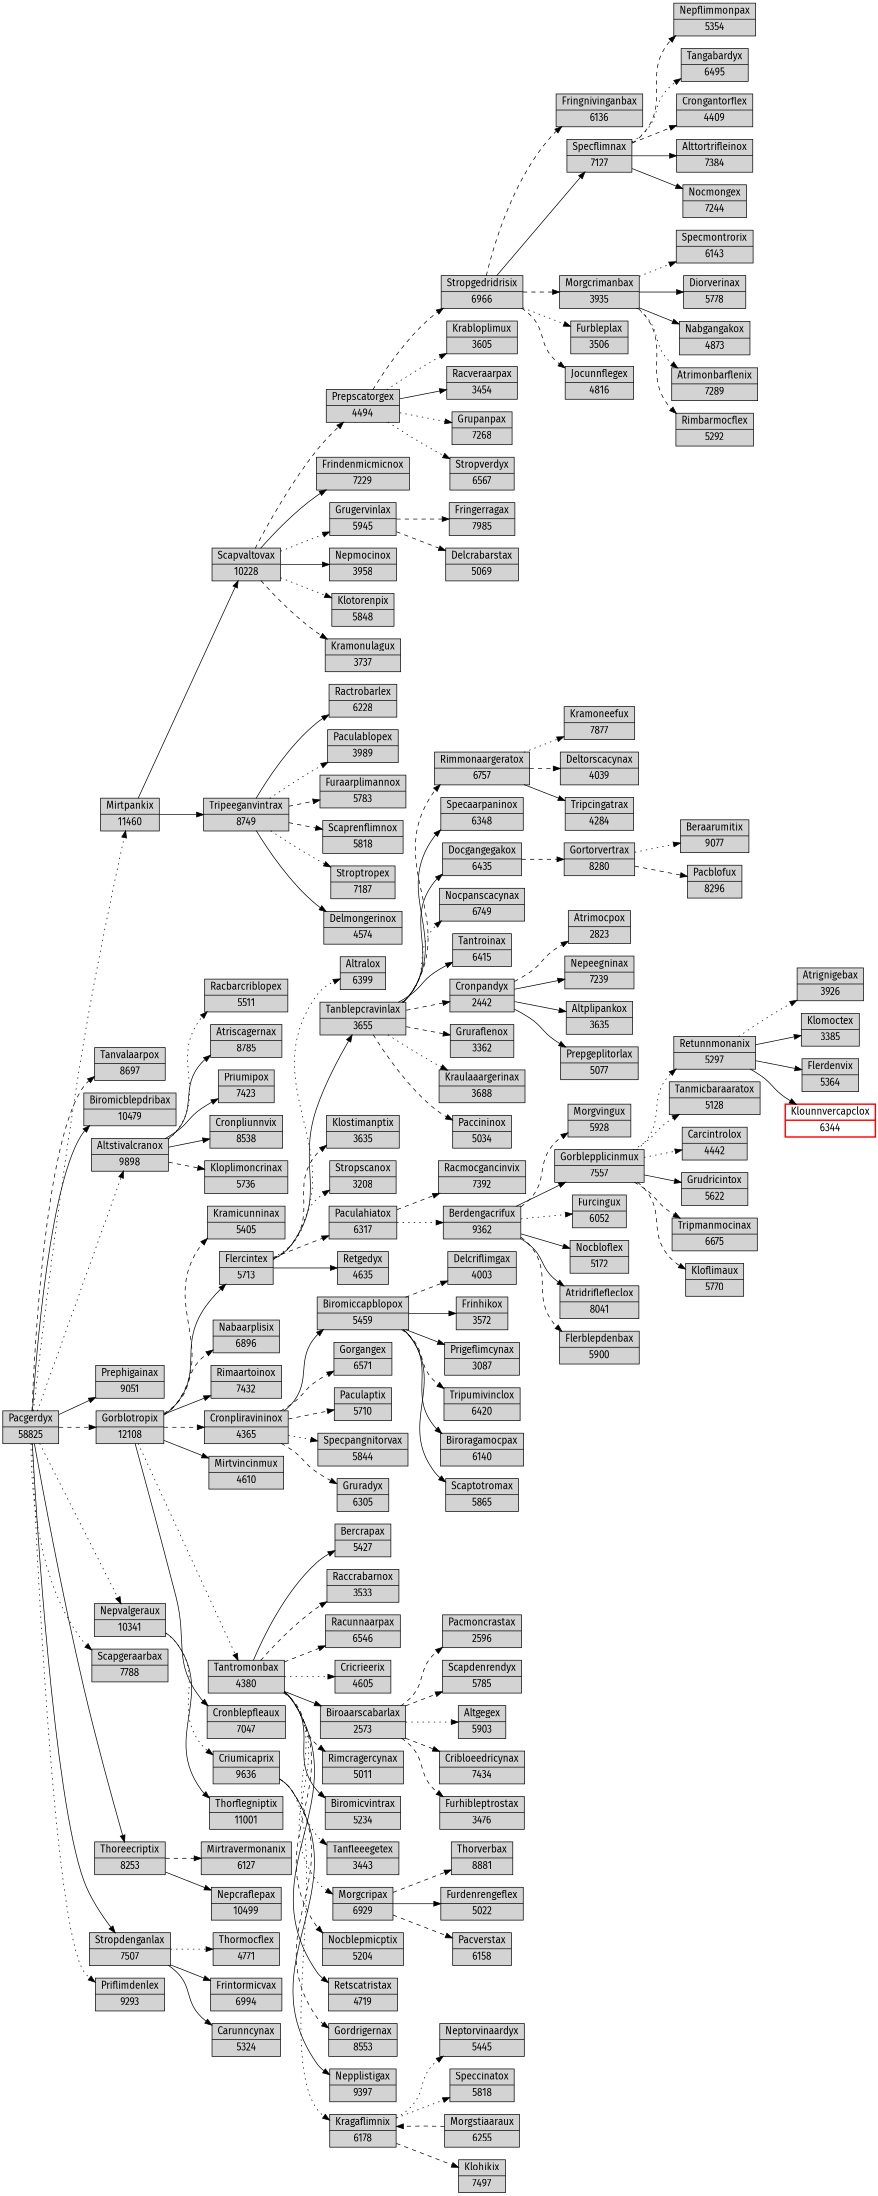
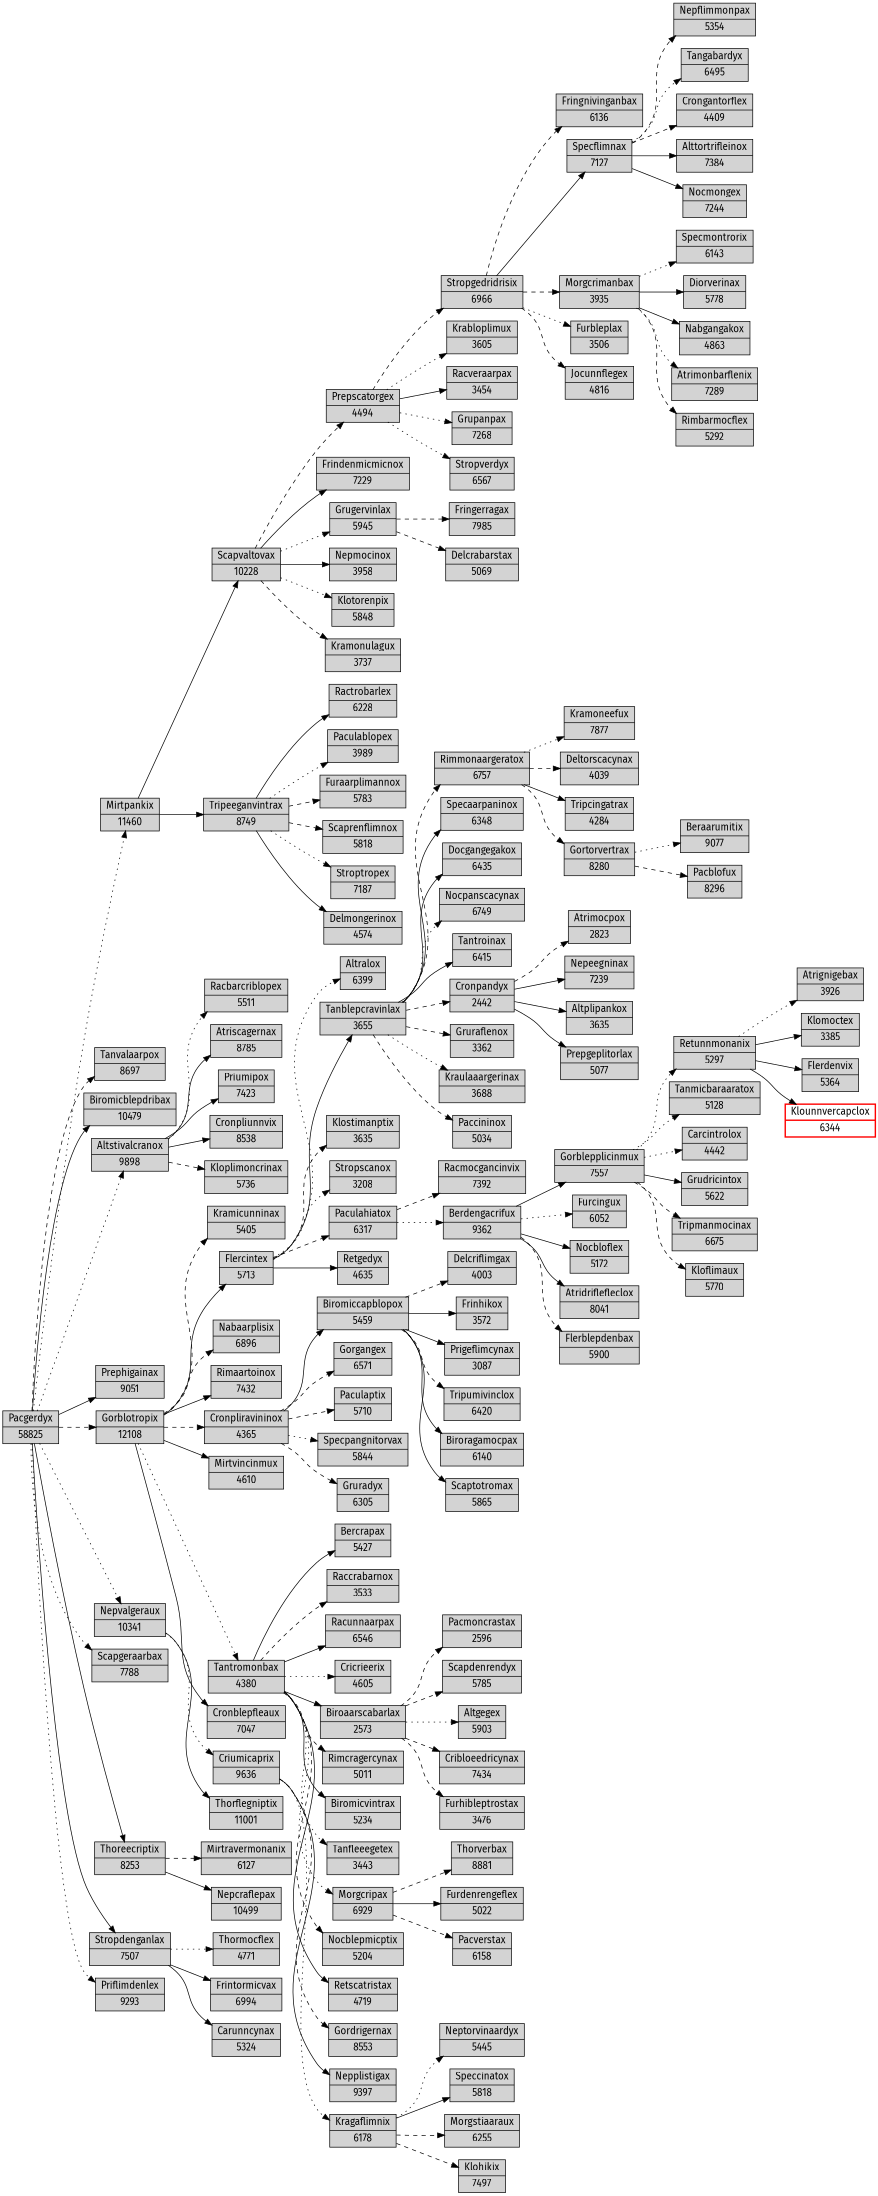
(715, 346) -> (715, 346)
(539, 859) -> (541, 811)
(599, 1121) -> none
(302, 1655) -> (302, 1655)
(420, 2109) -> (420, 2109)
(424, 2126) -> (417, 2135)
